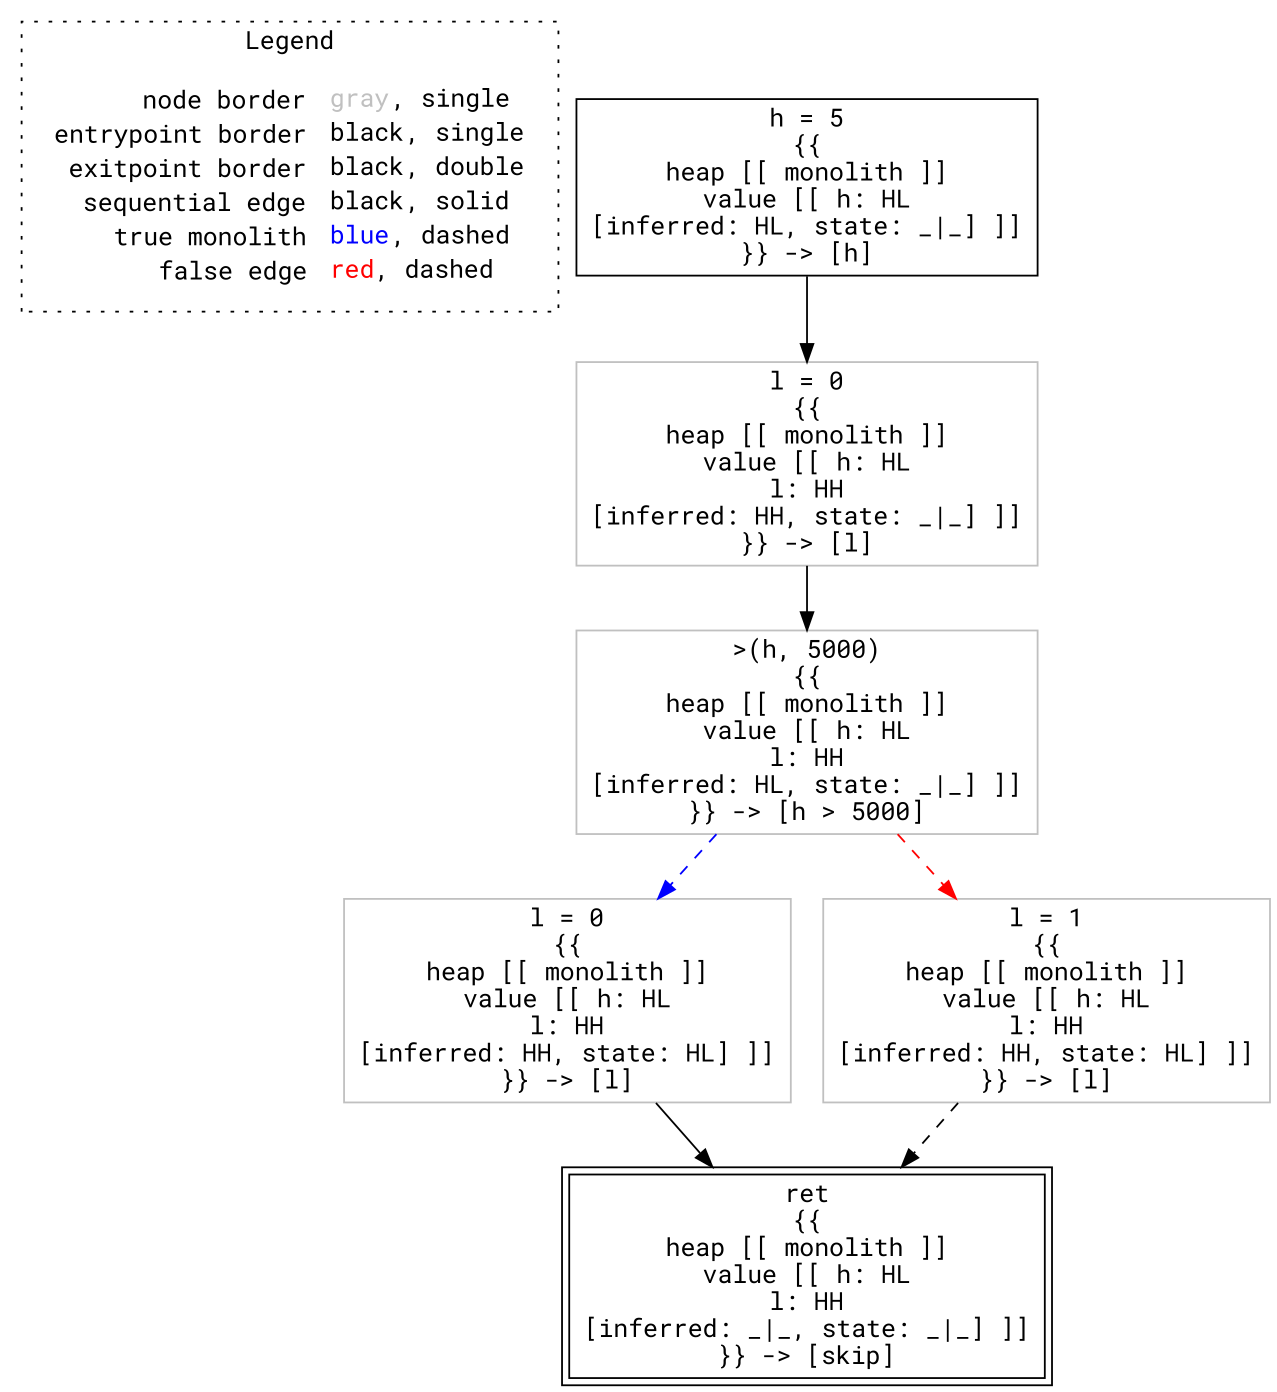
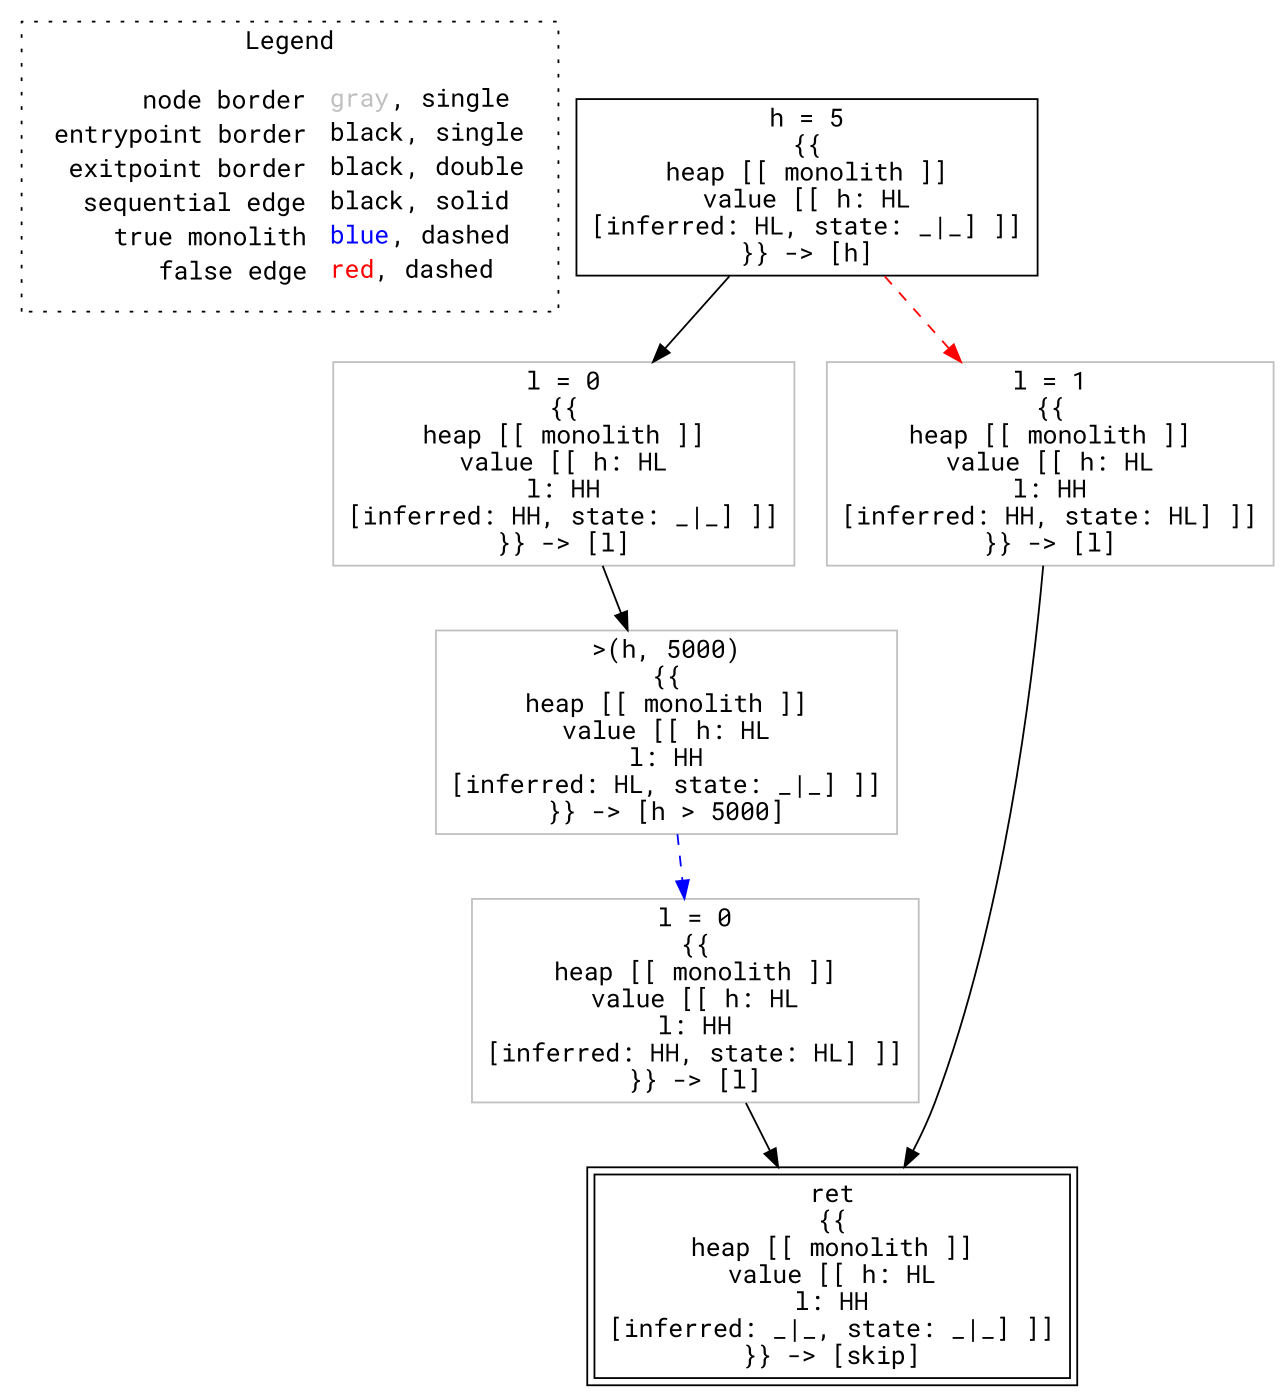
(921, 860) -> (917, 312)
(936, 1128) -> (1001, 863)
